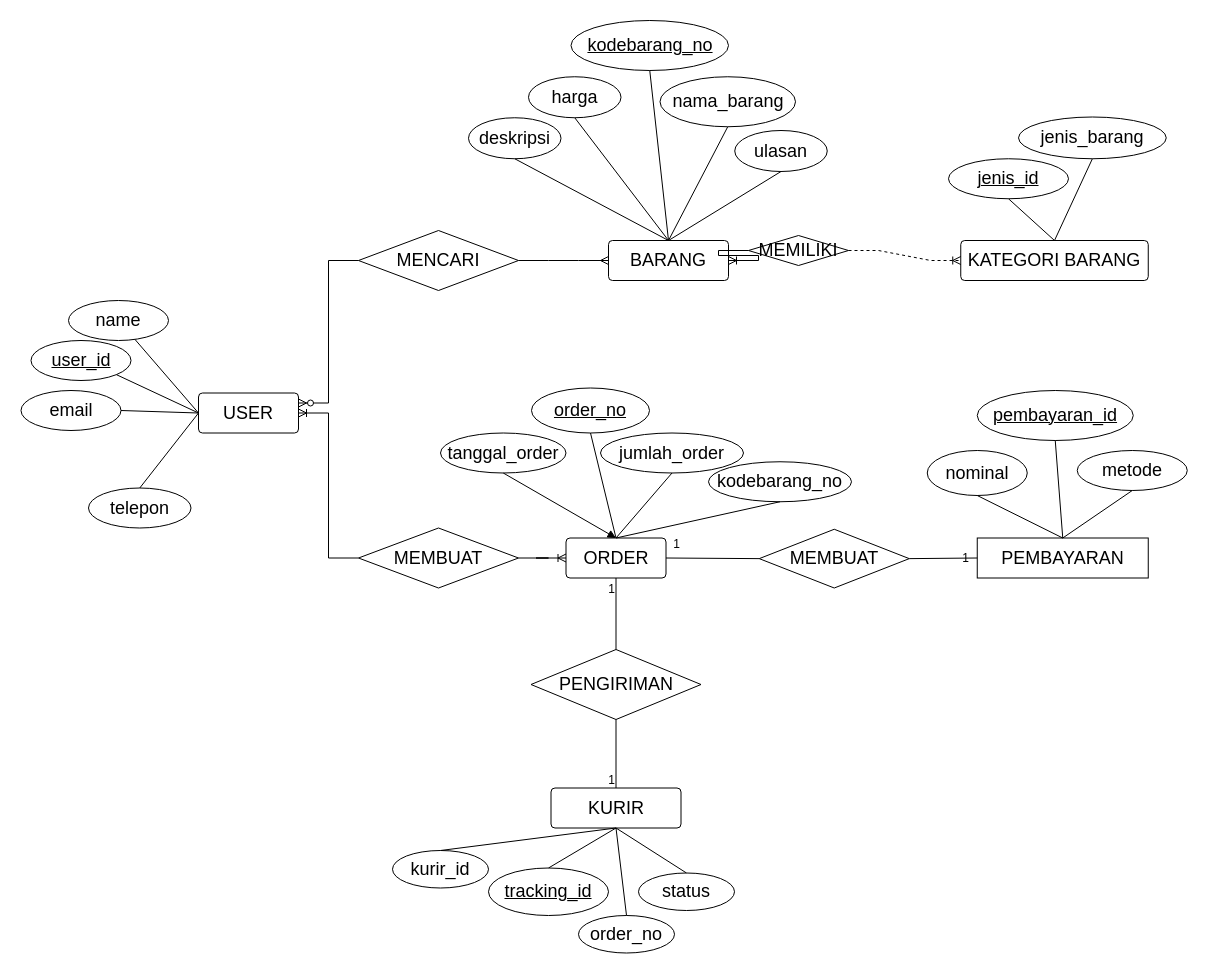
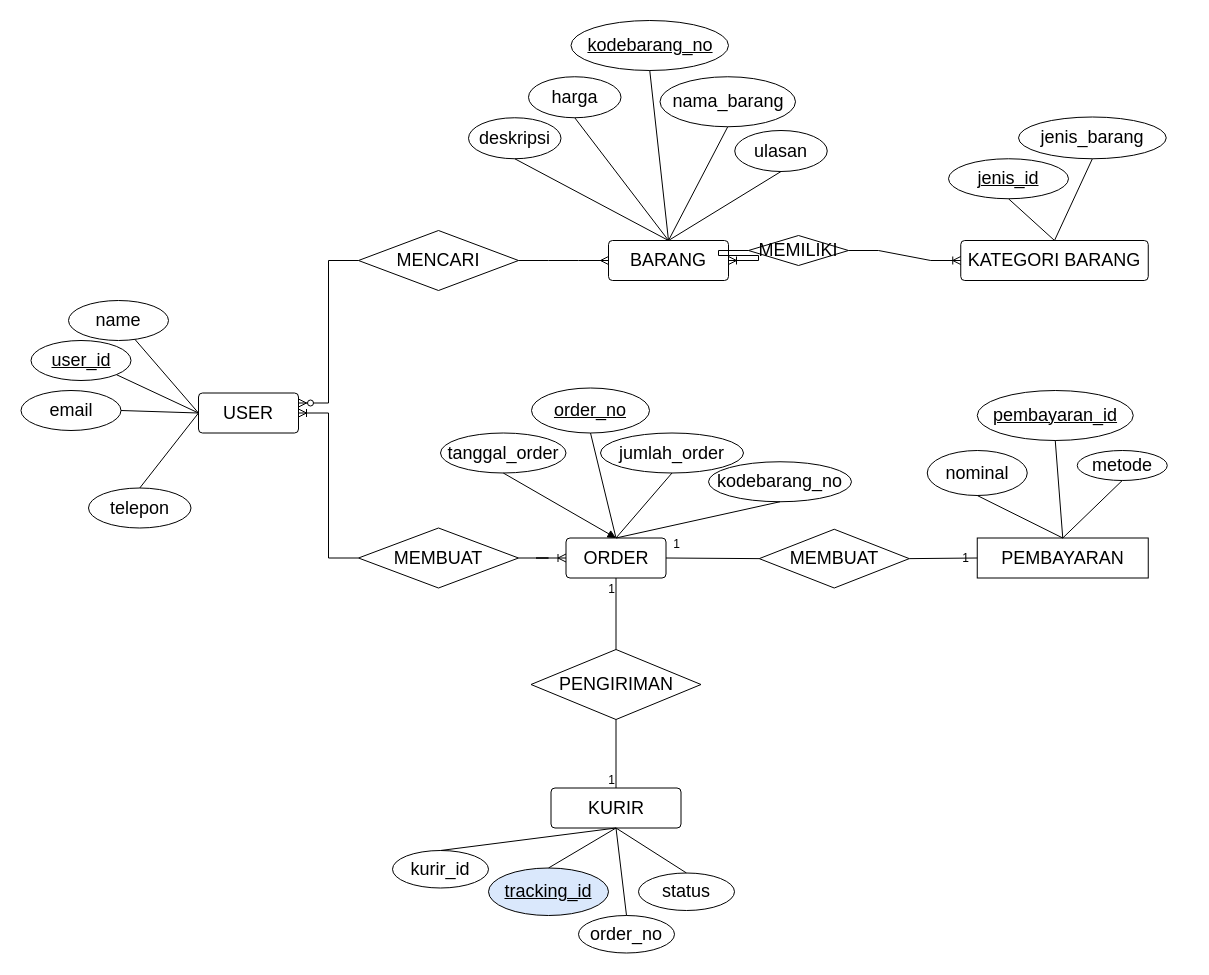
(905, 256) -> (905, 256)
(1132, 471) -> (1122, 466)
(549, 892) -> (549, 892)
